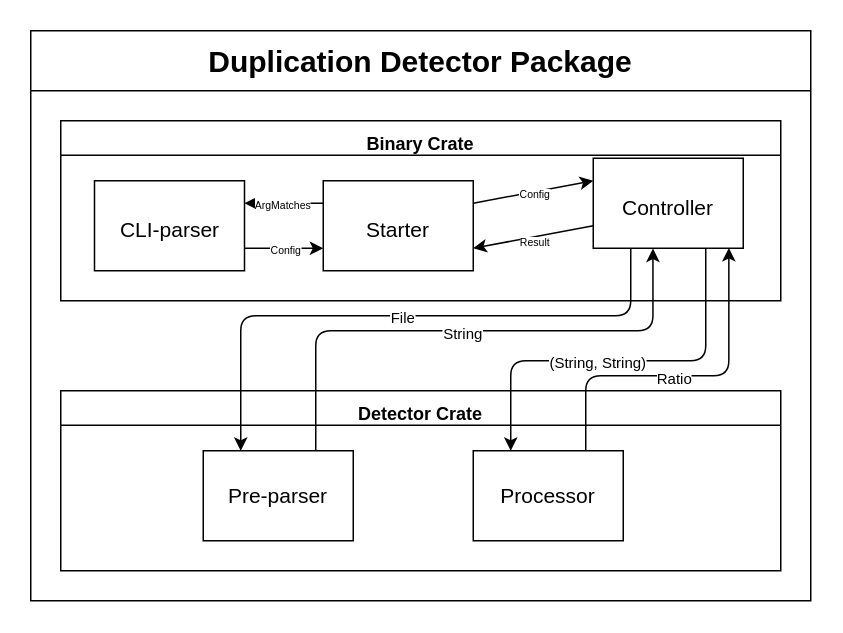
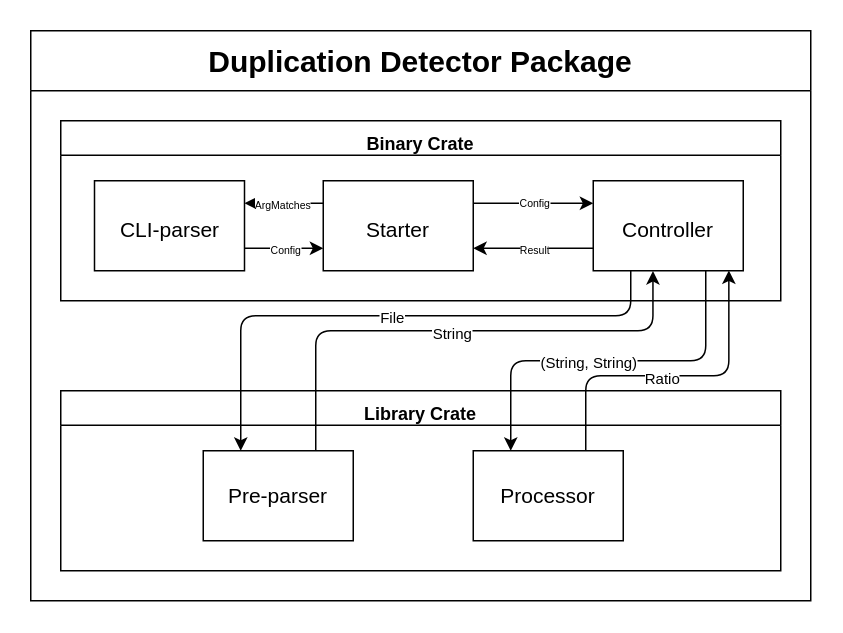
(668, 203) -> (668, 226)
(421, 409) -> (421, 409)
